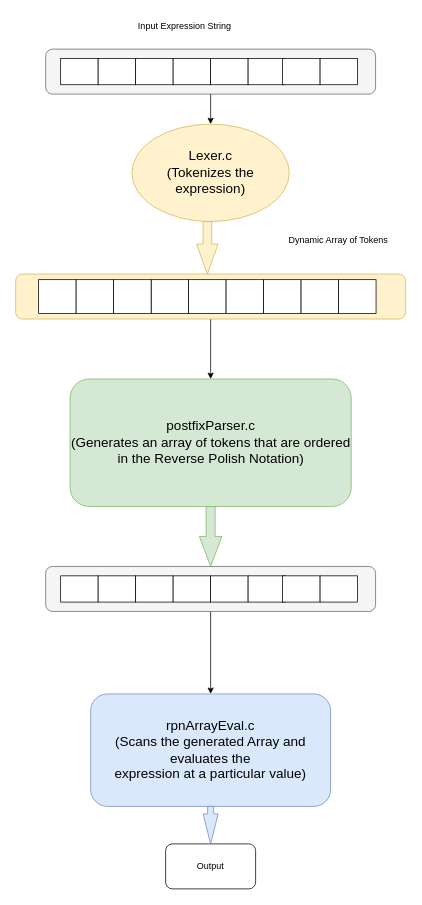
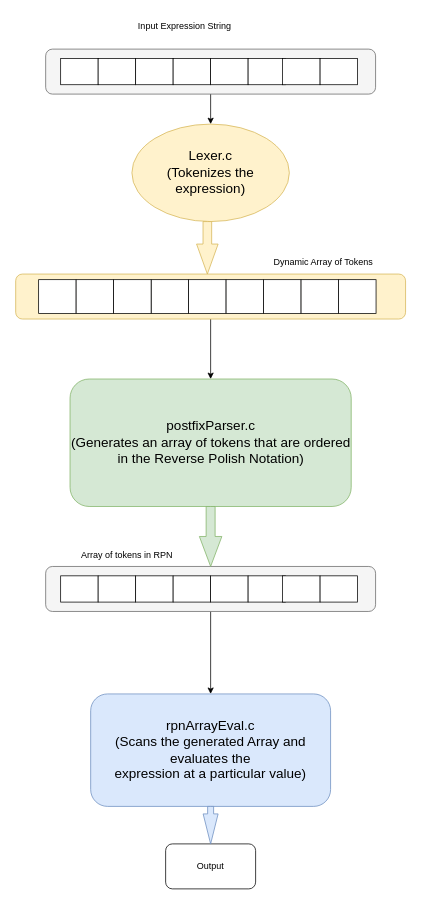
(338, 240) -> (323, 263)
none -> (126, 555)
